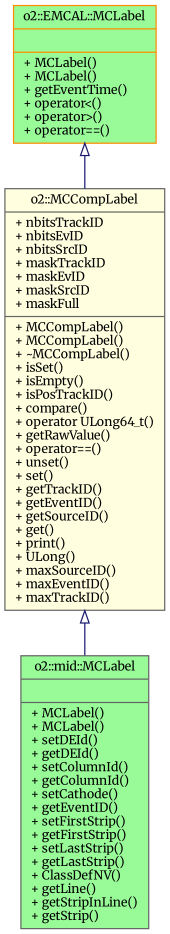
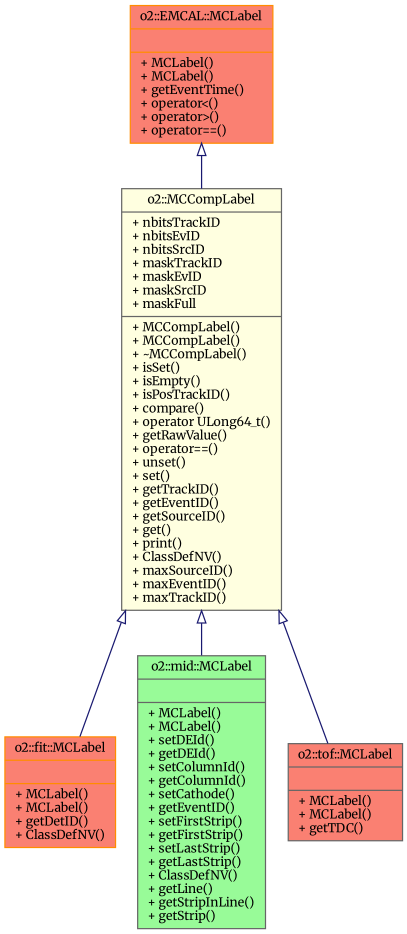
(85, 74) -> (202, 74)
(45, 557) -> (177, 557)
none -> (60, 792)
none -> (345, 792)
